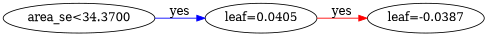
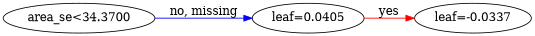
(180, 12) -> (204, 12)
(426, 18) -> (473, 18)
